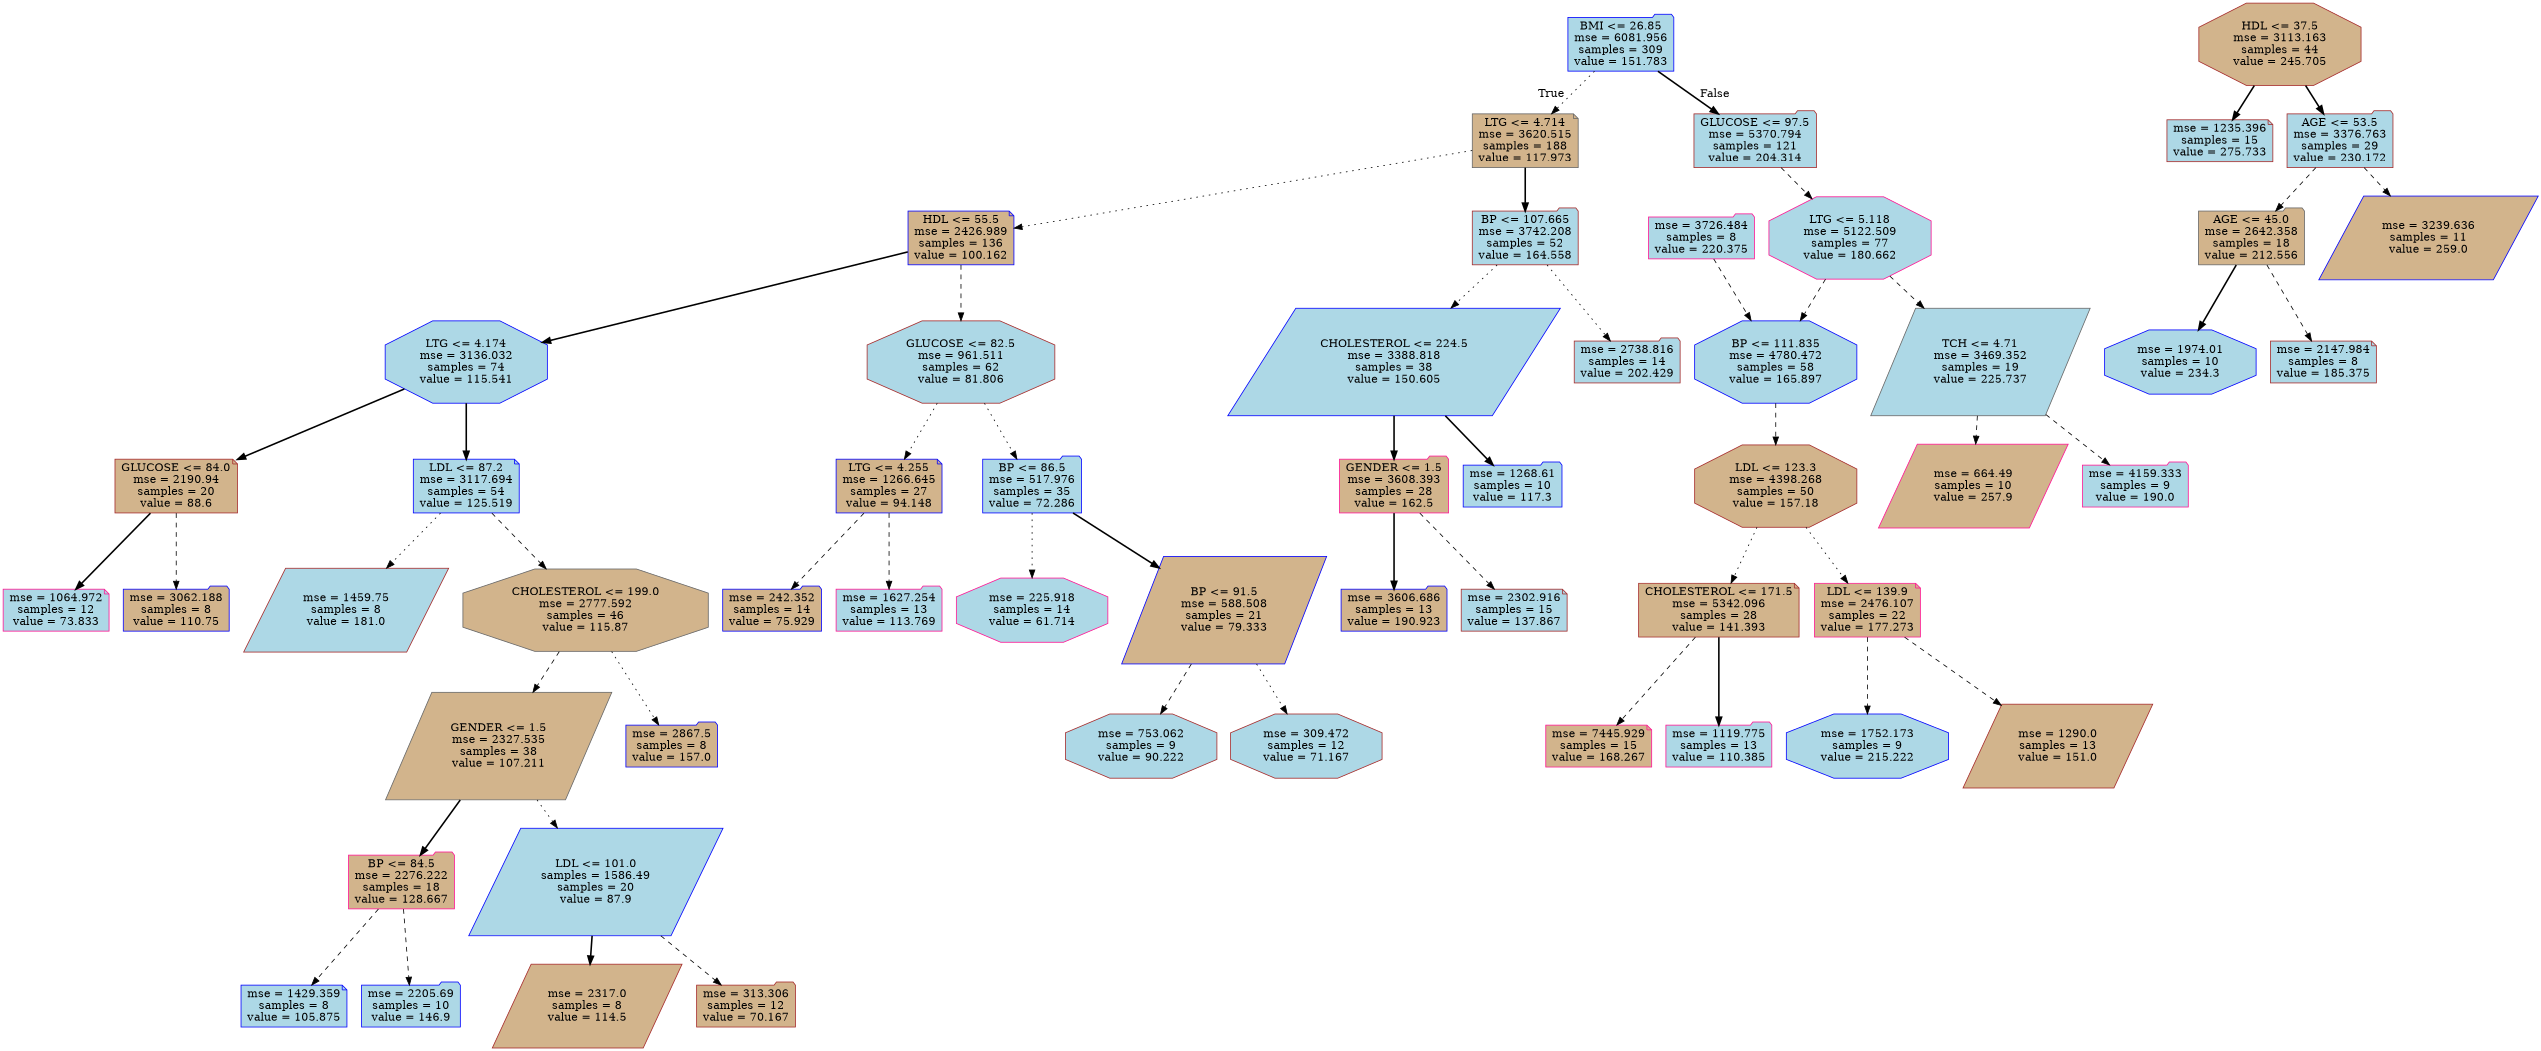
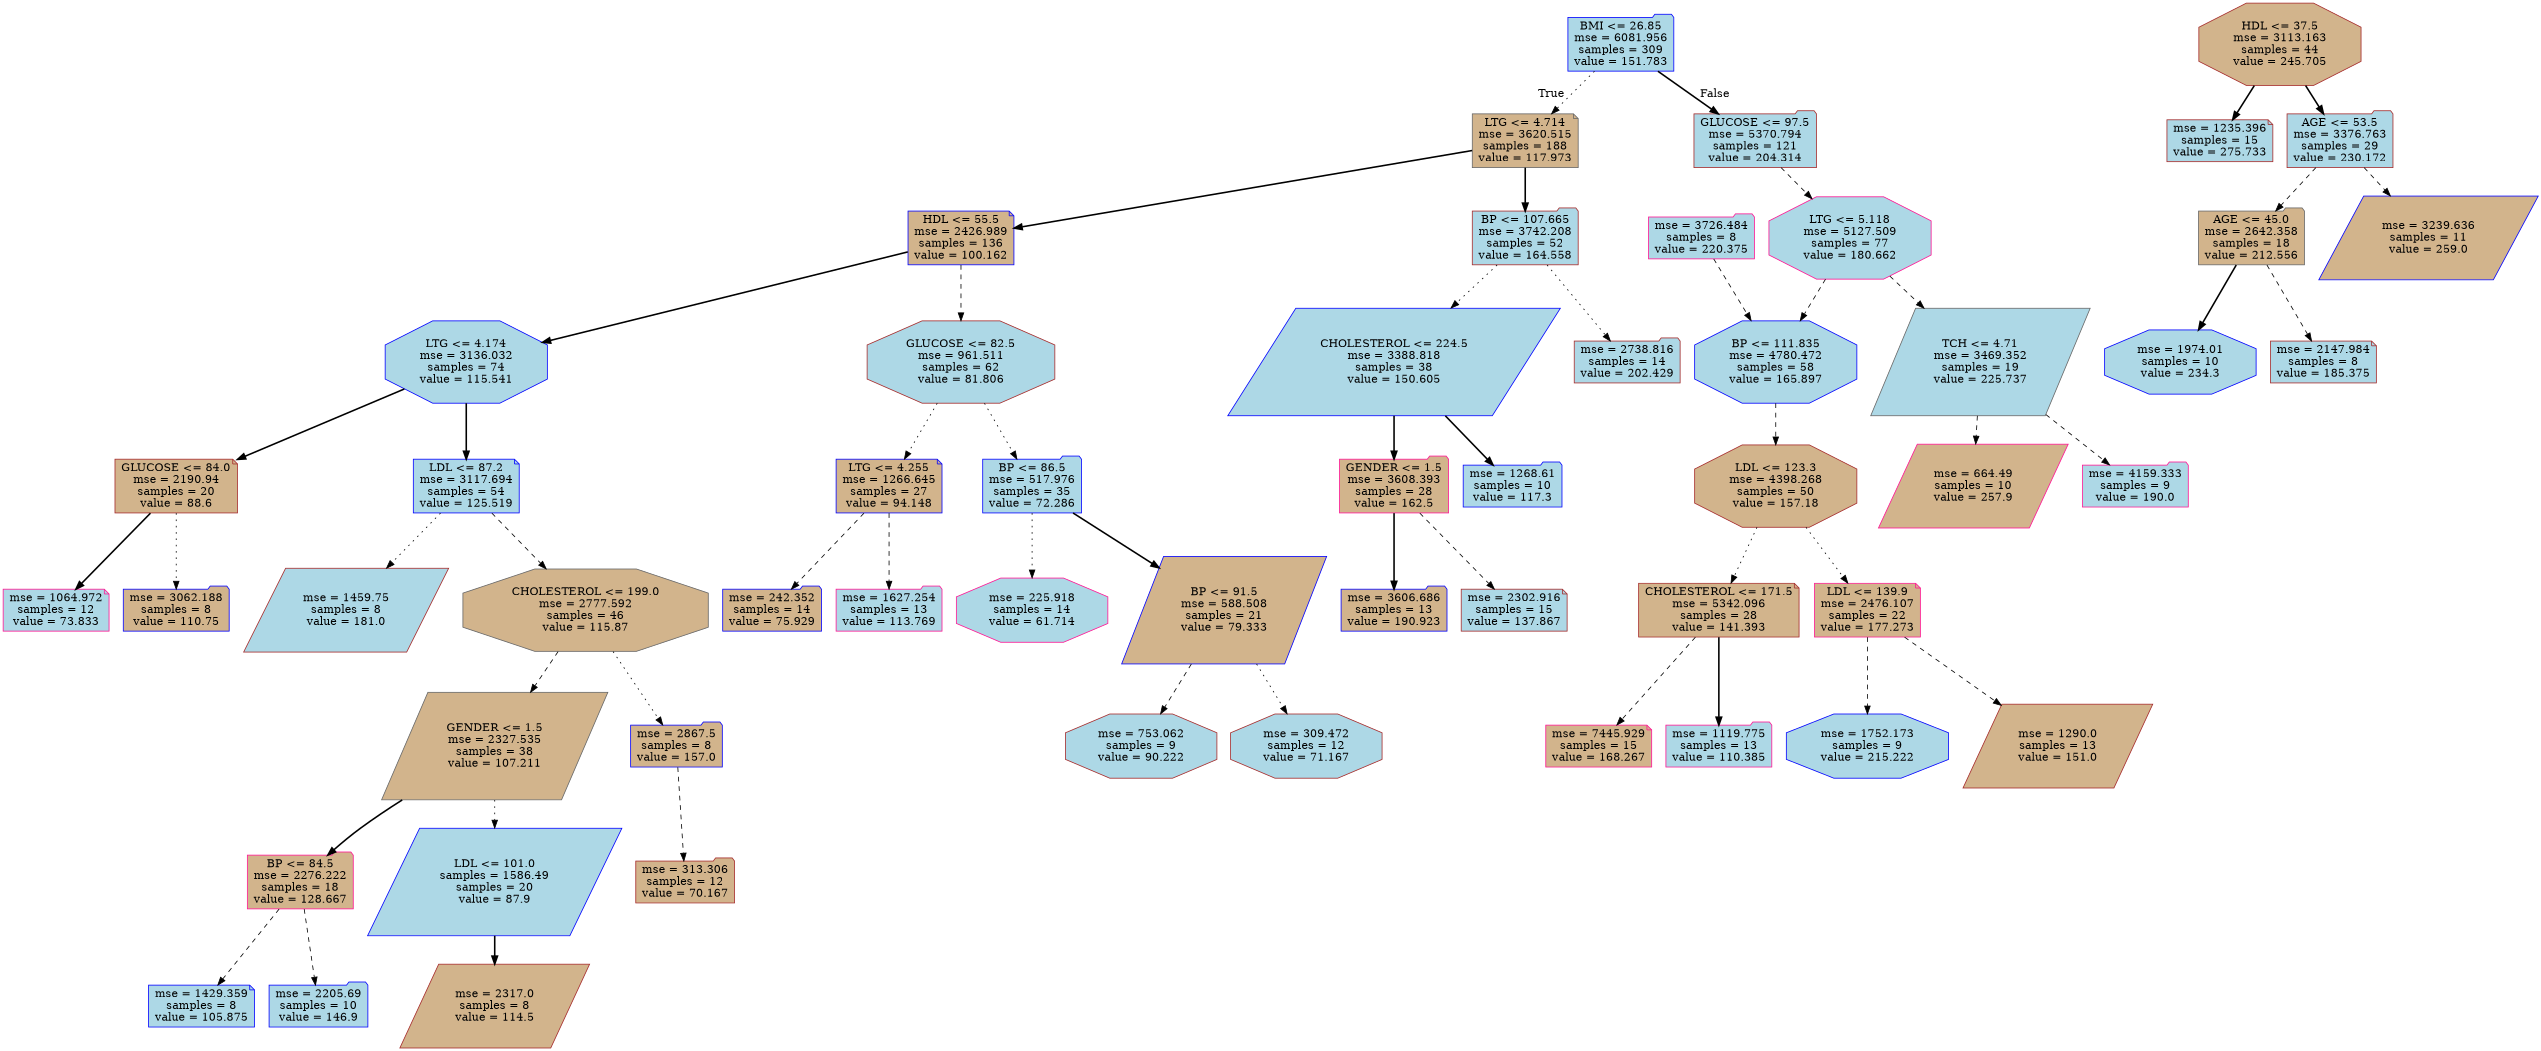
(1247, 189) -> (1247, 189)
(1850, 238) -> (1850, 238)
(176, 547) -> (176, 547)
(688, 958) -> (681, 810)
